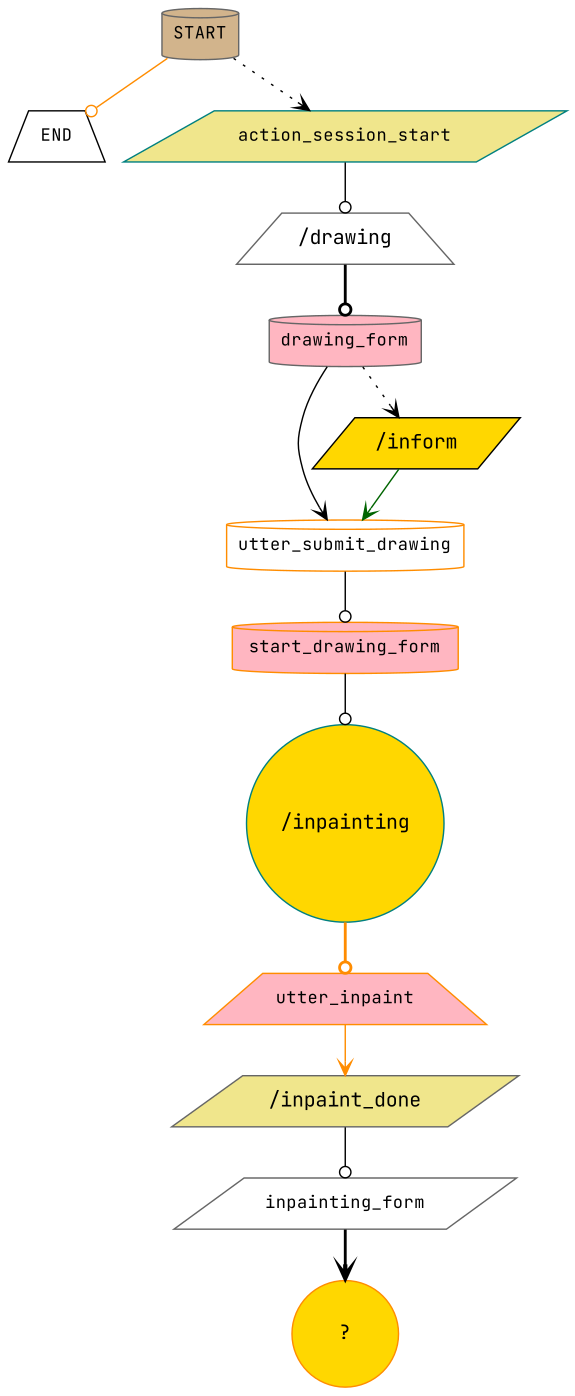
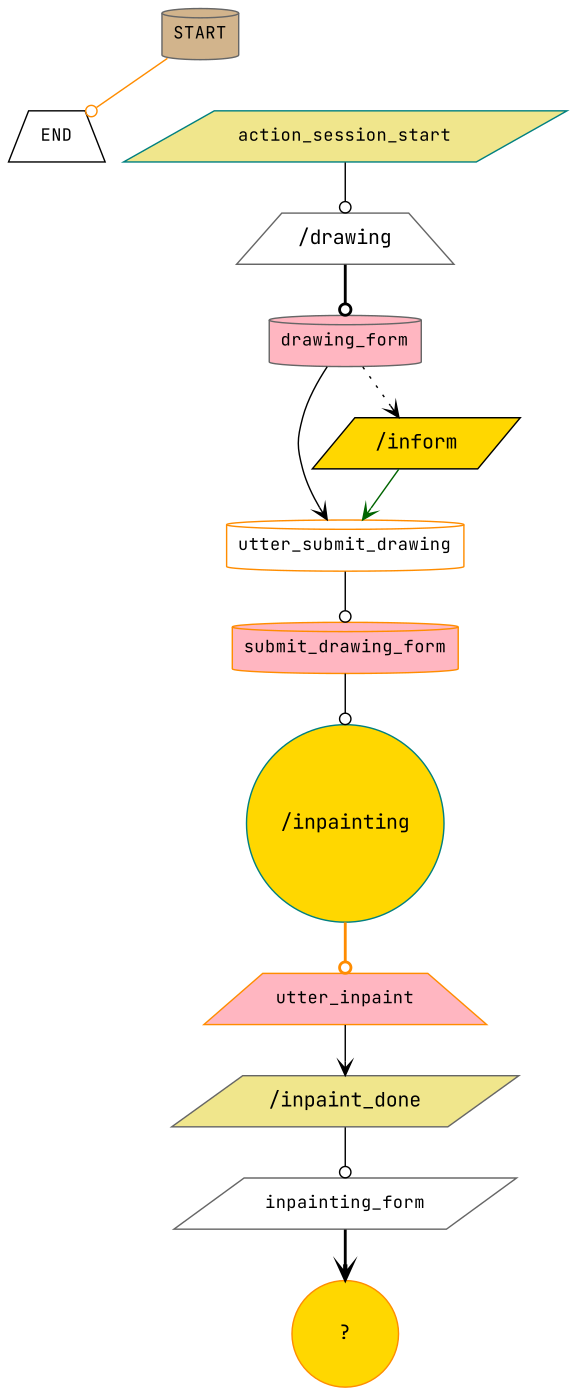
(266, 80) -> none
(345, 648) -> (345, 648)
(345, 1043) -> (345, 1043)
